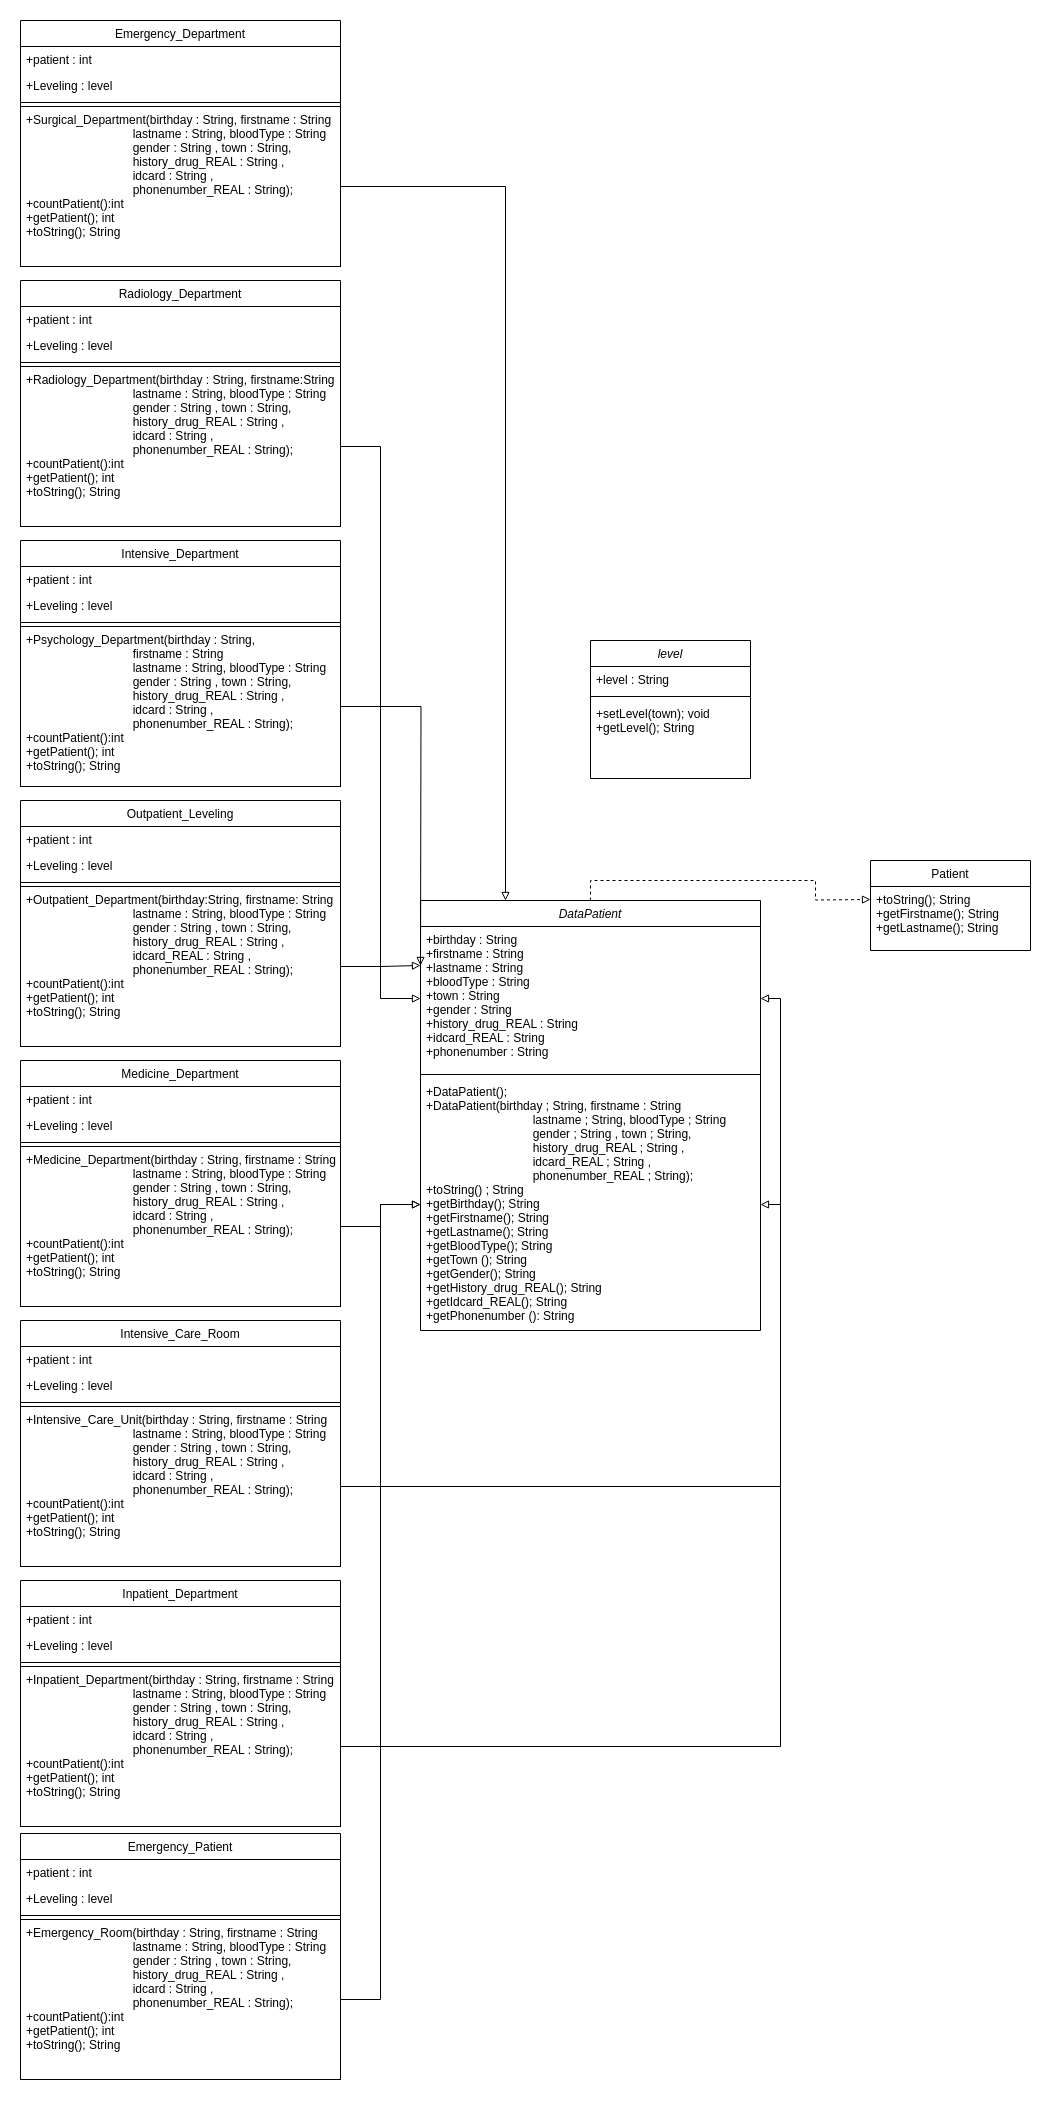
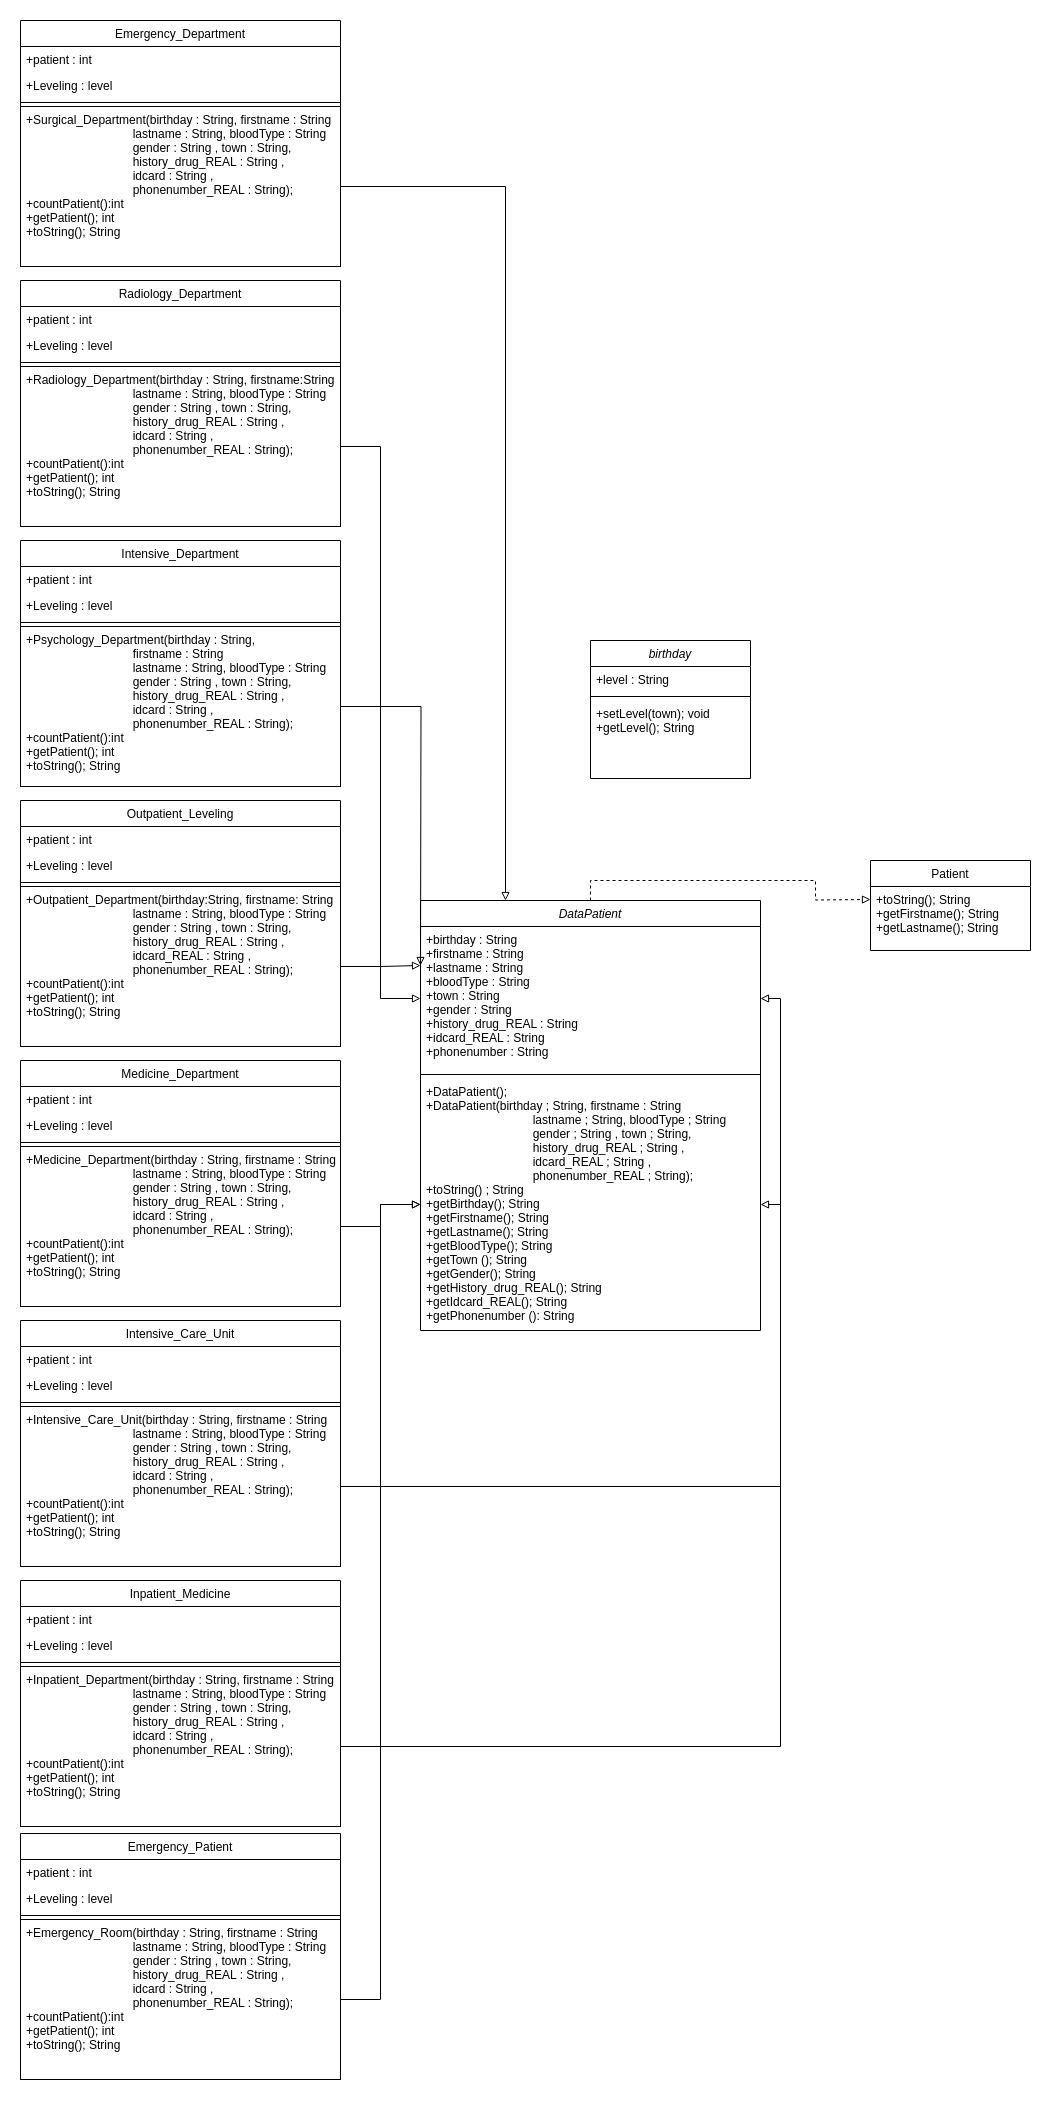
(670, 654) -> (670, 654)
(180, 1334) -> (180, 1334)
(180, 1594) -> (180, 1594)
